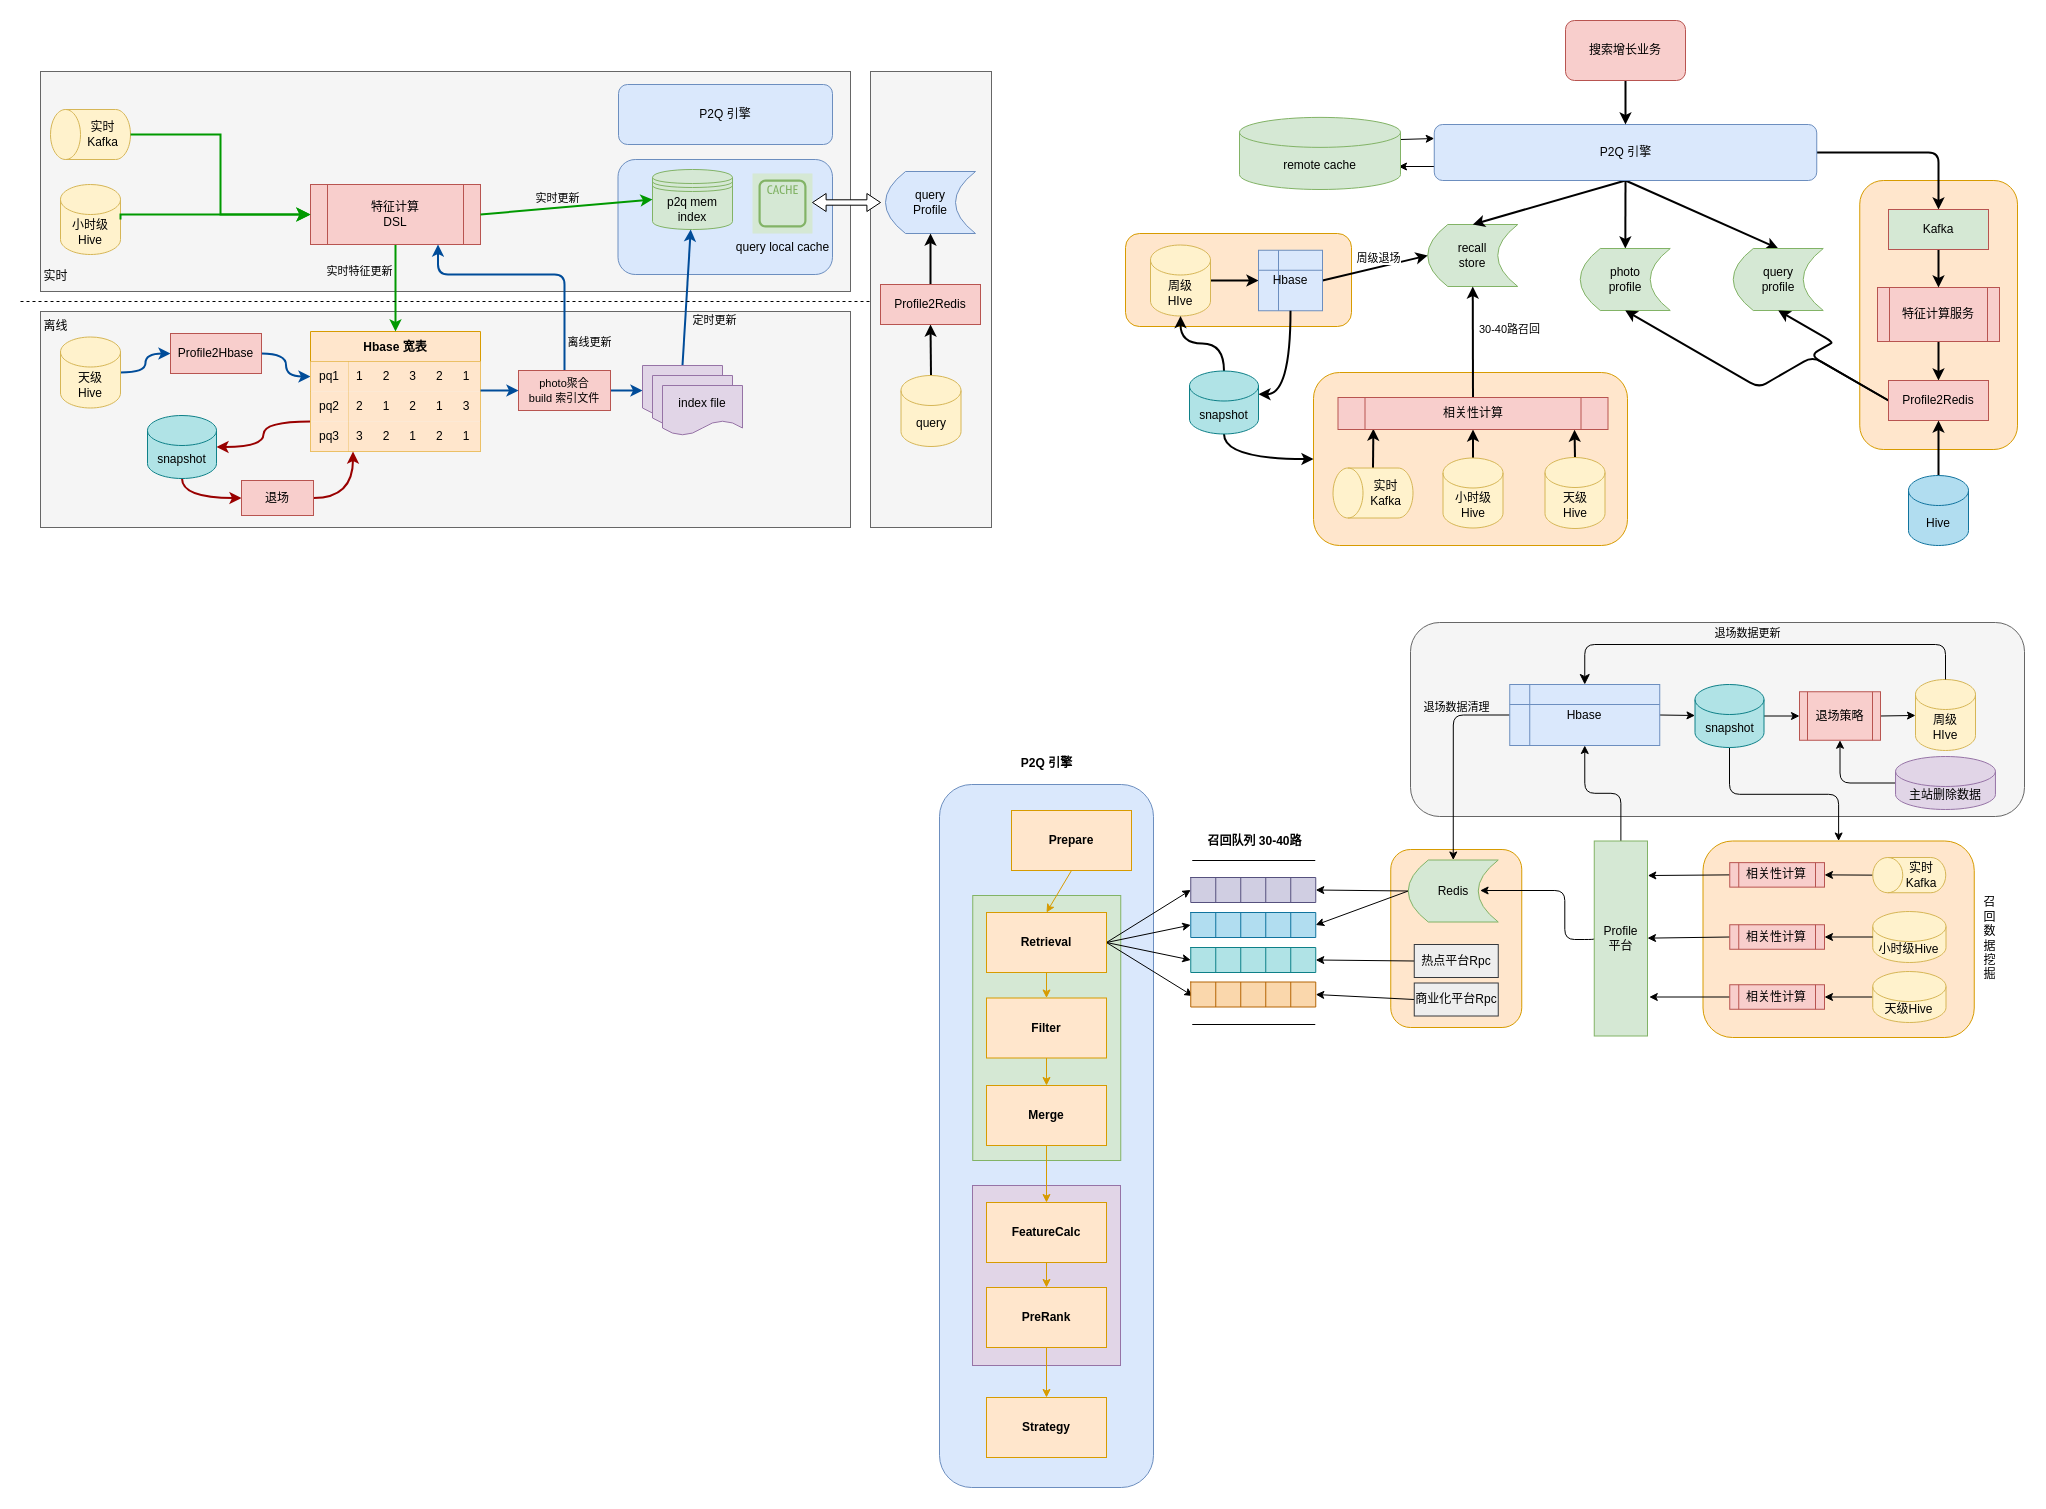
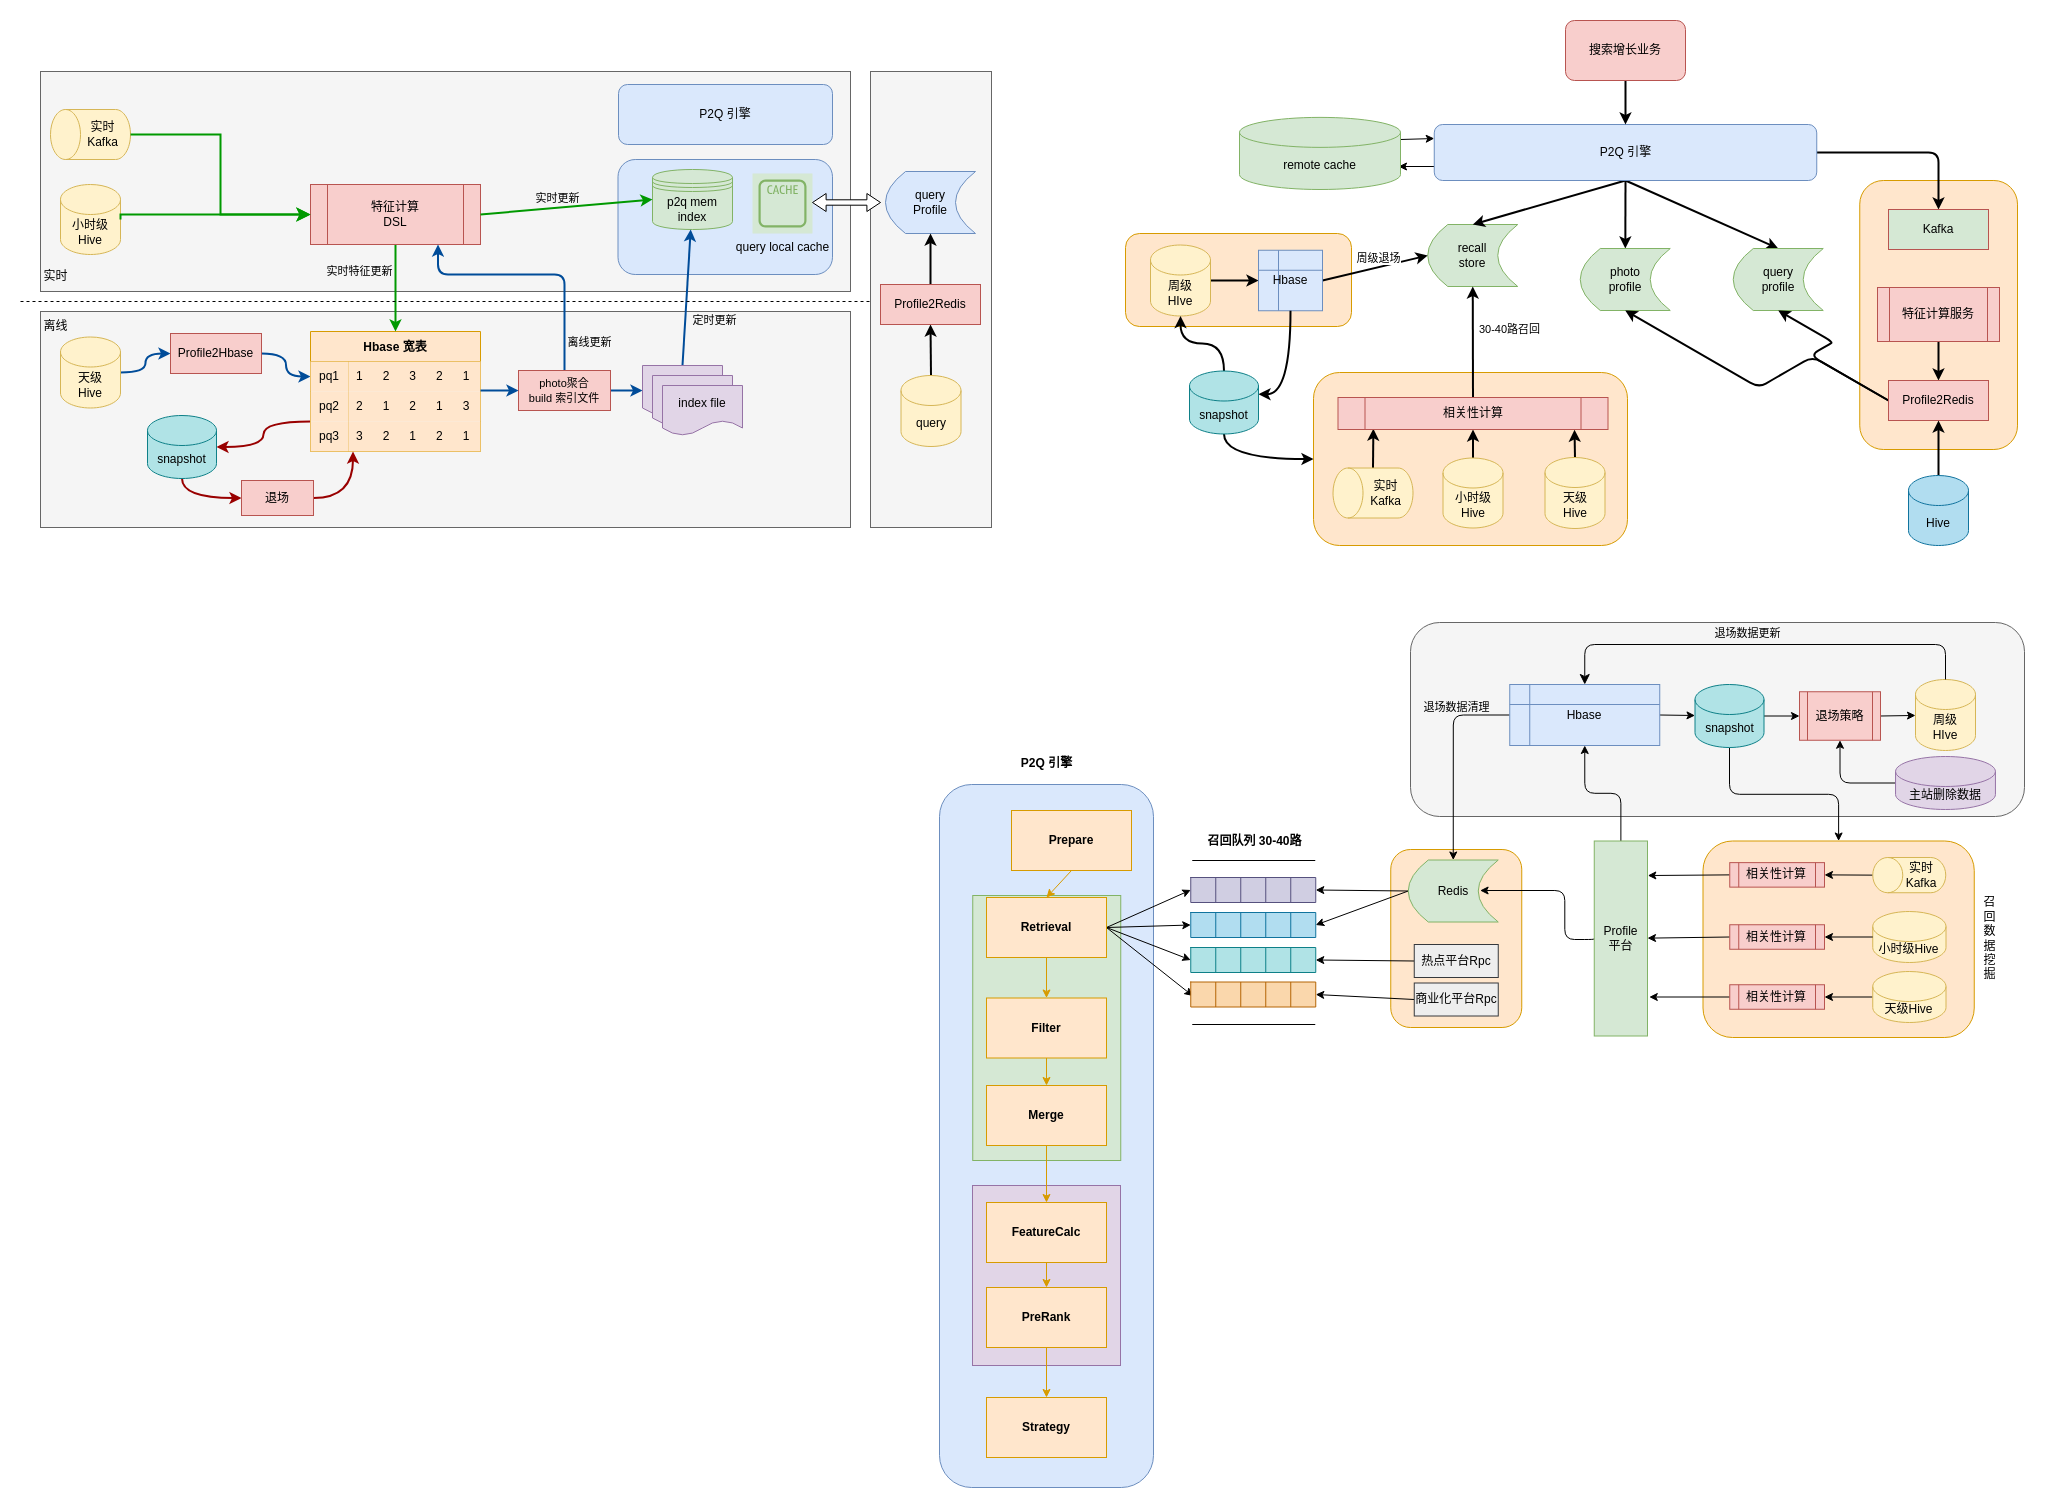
(1939, 264) -> none
(1047, 943) -> (1047, 928)
